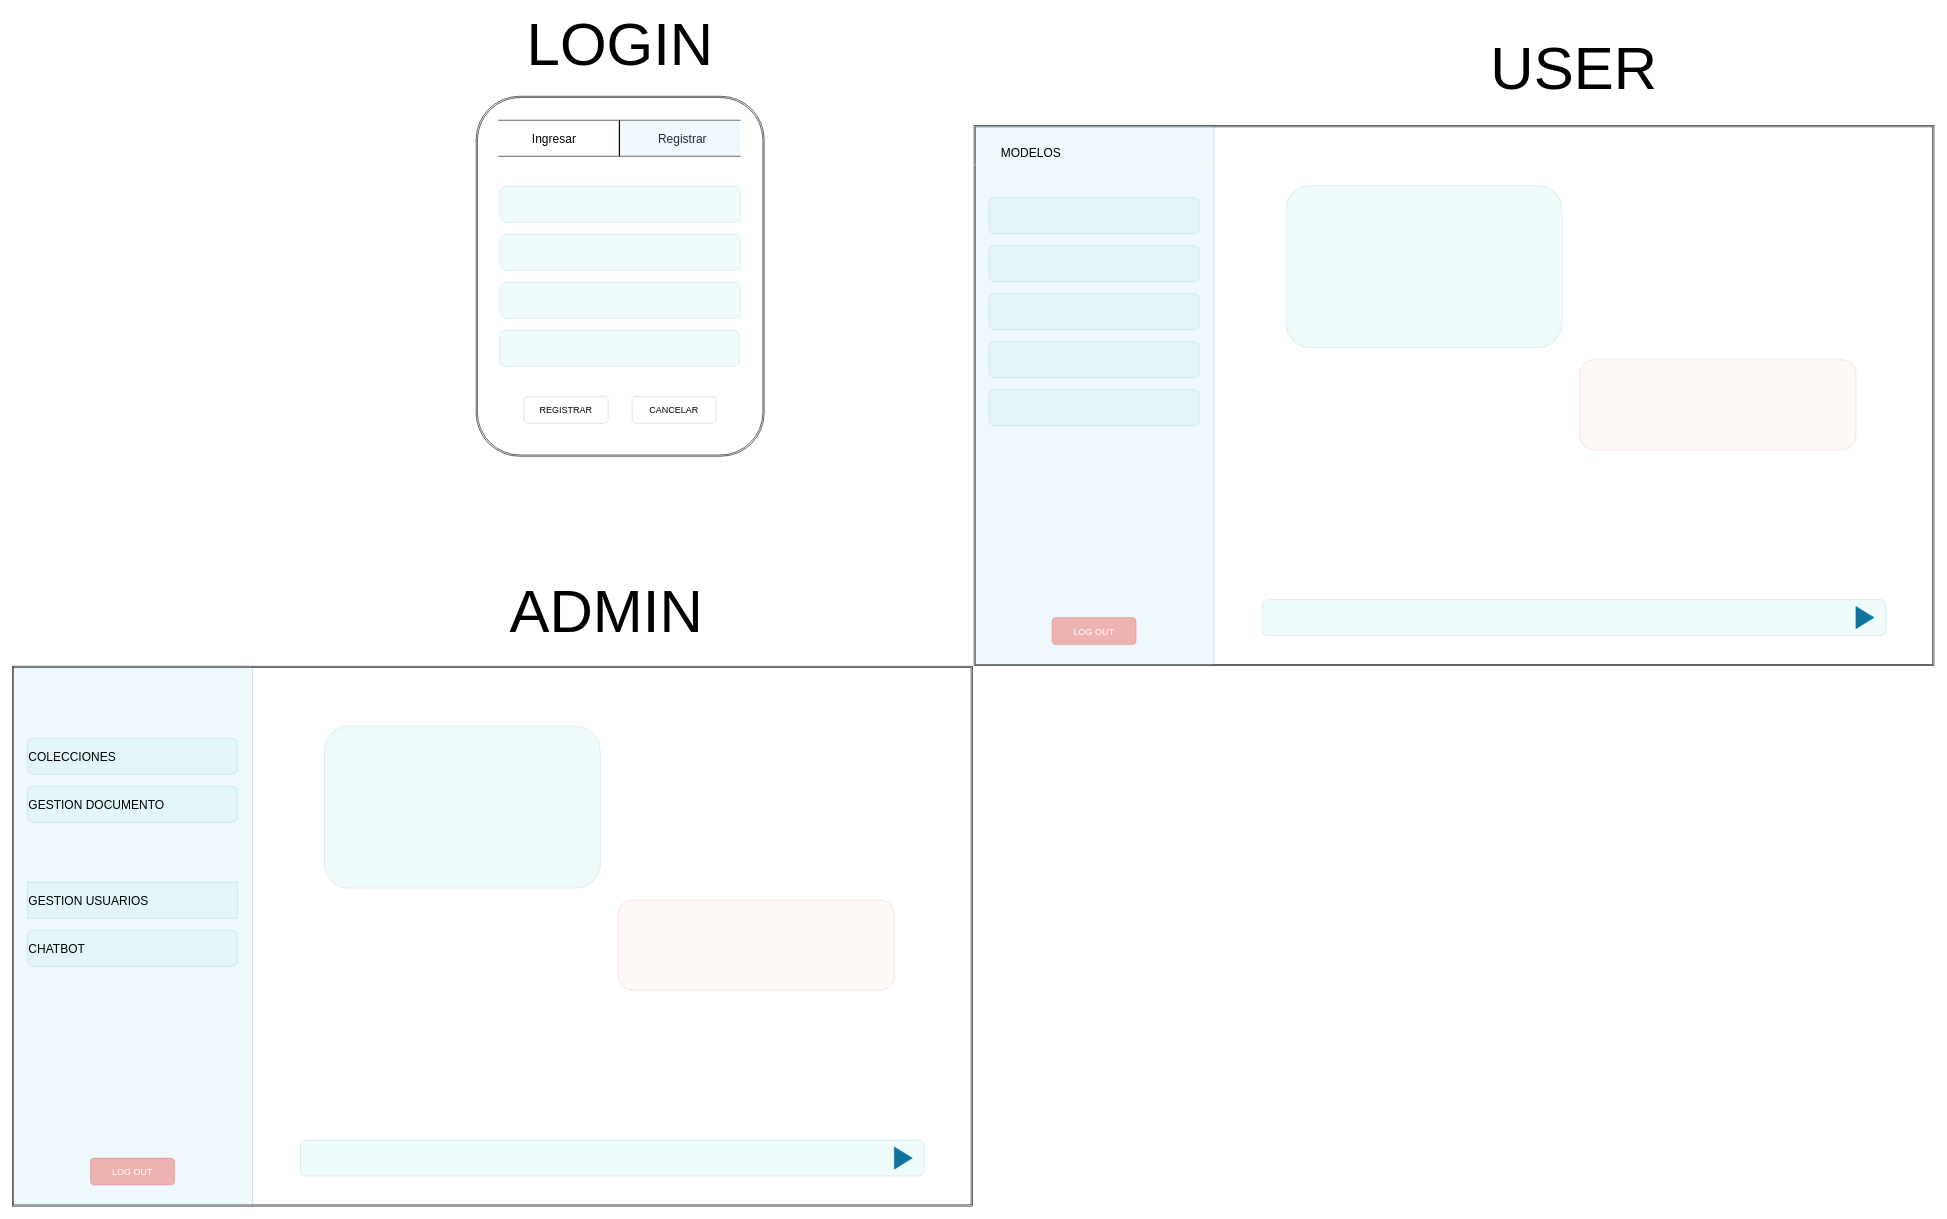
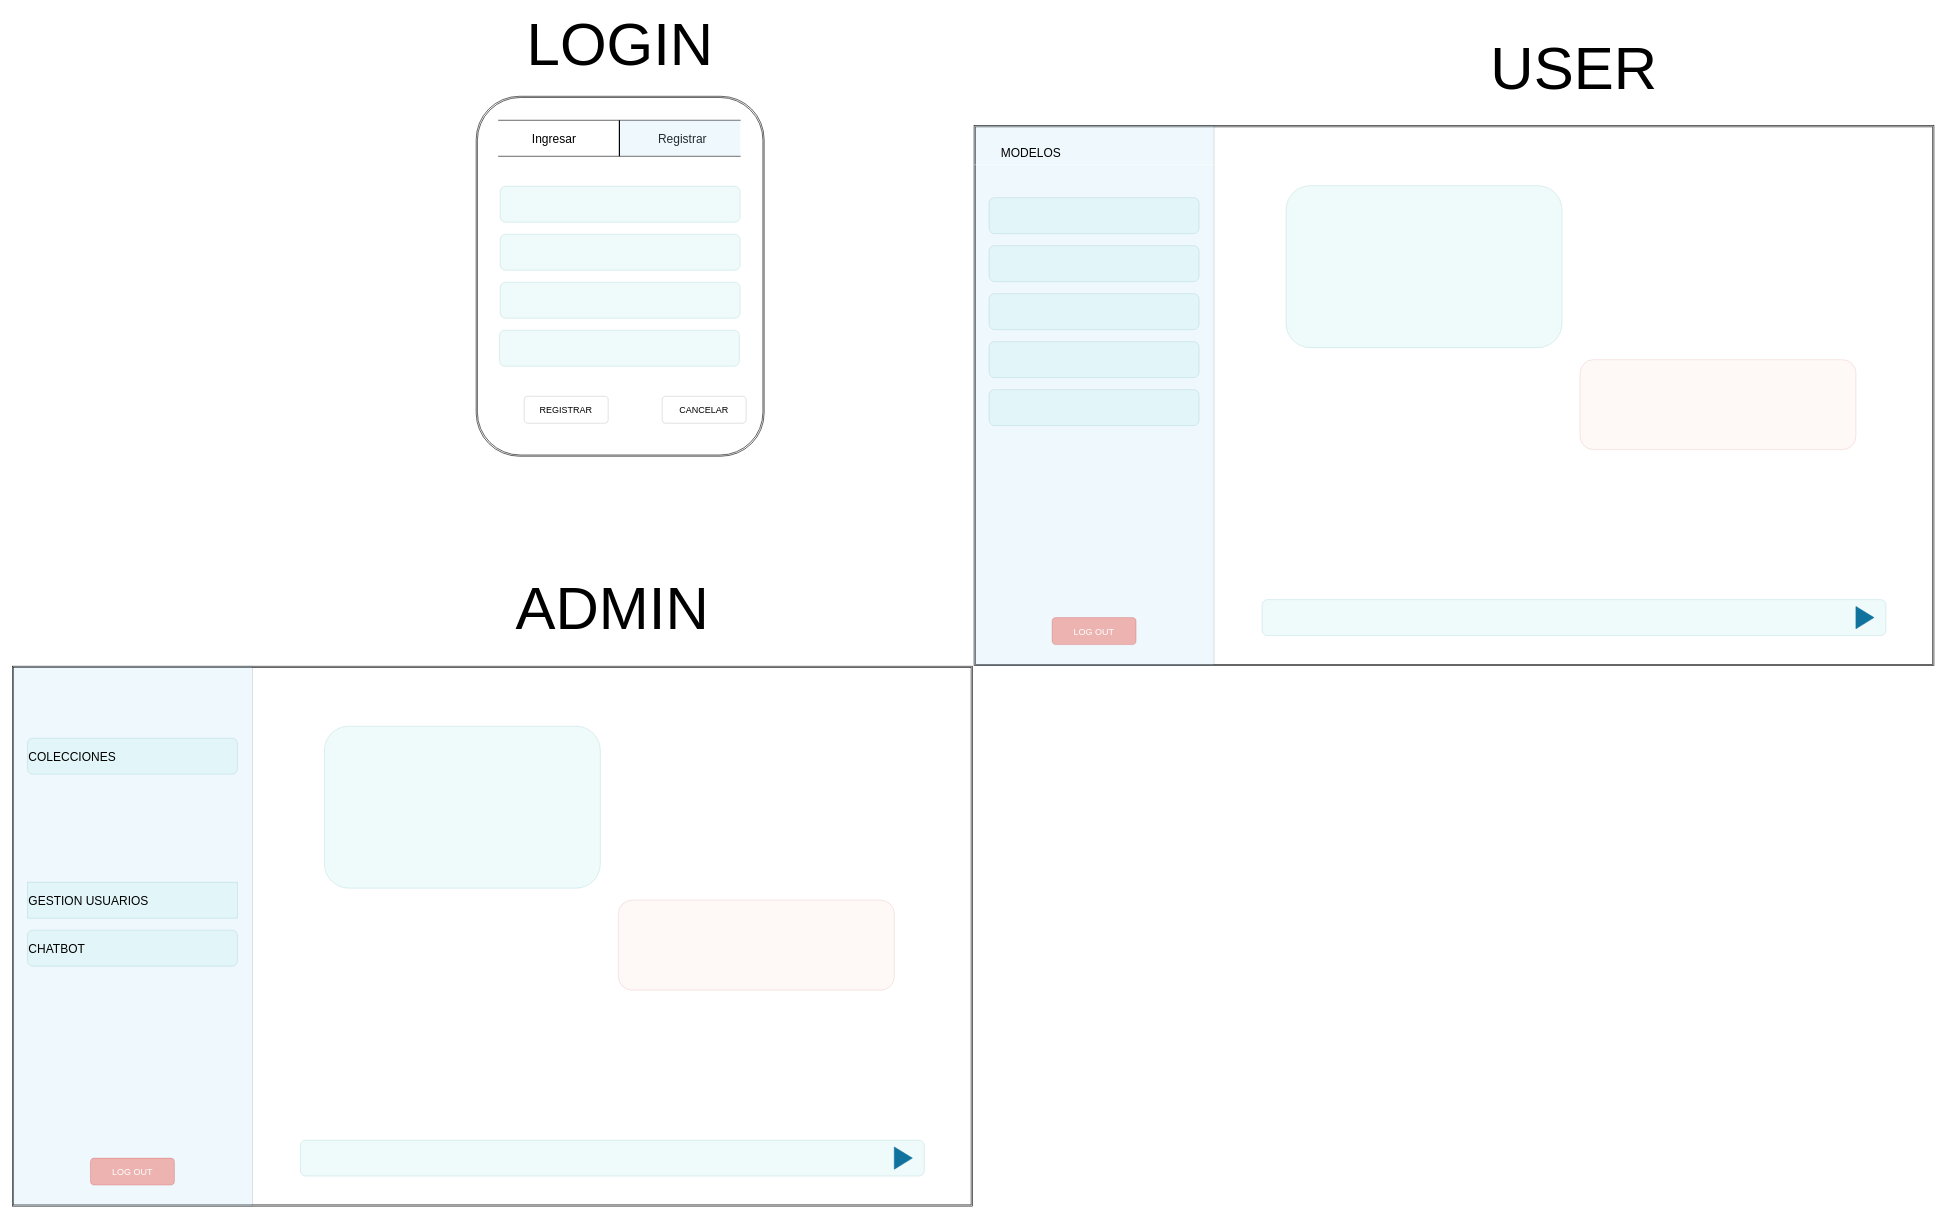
(674, 410) -> (704, 410)
(606, 611) -> (612, 608)
(132, 804) -> none
